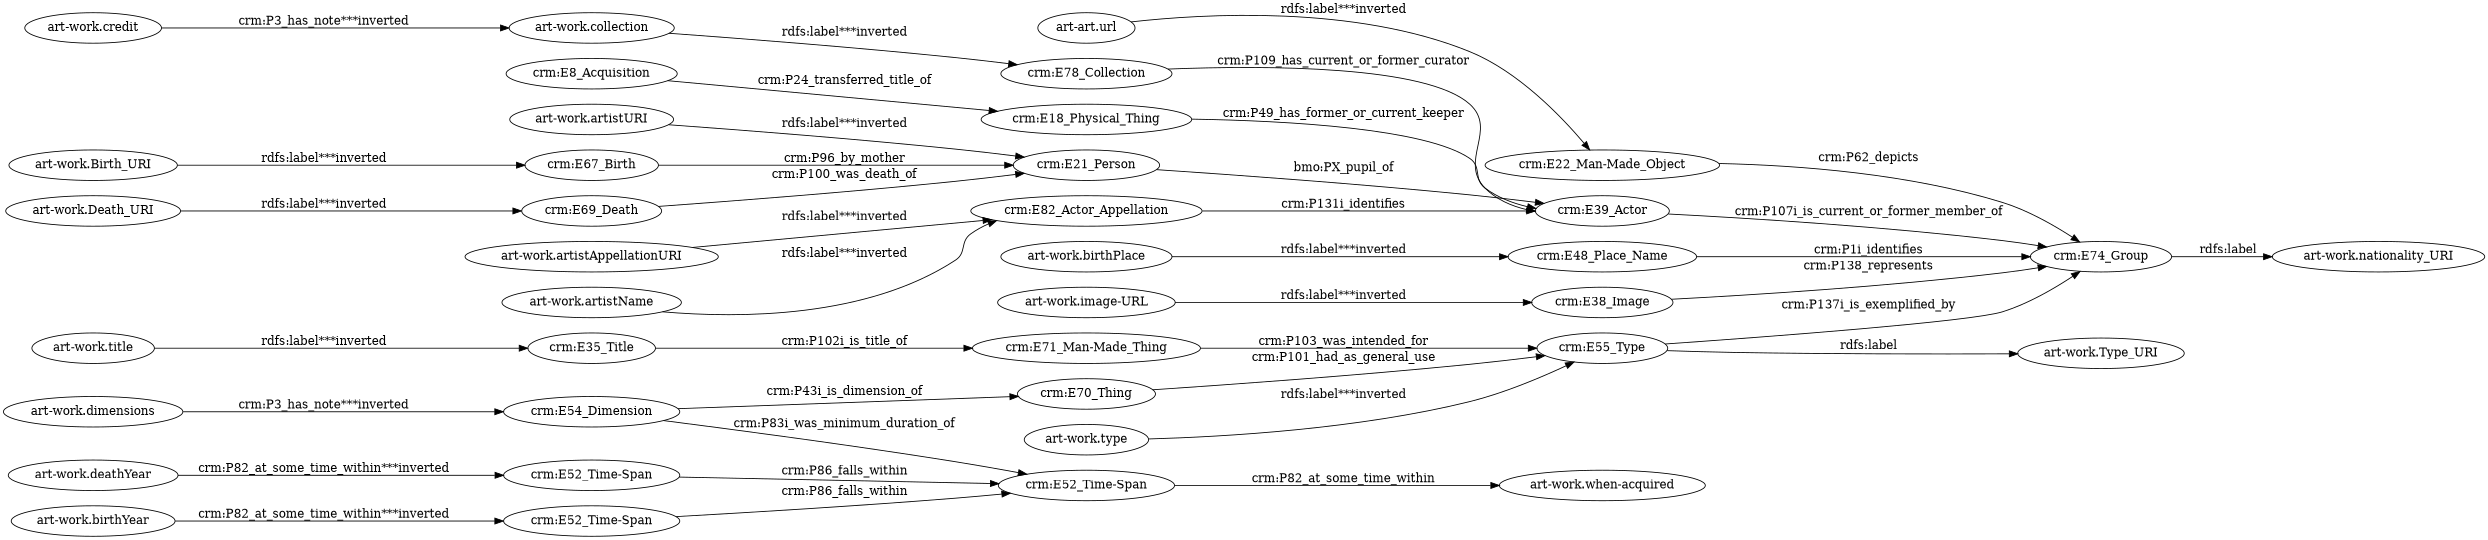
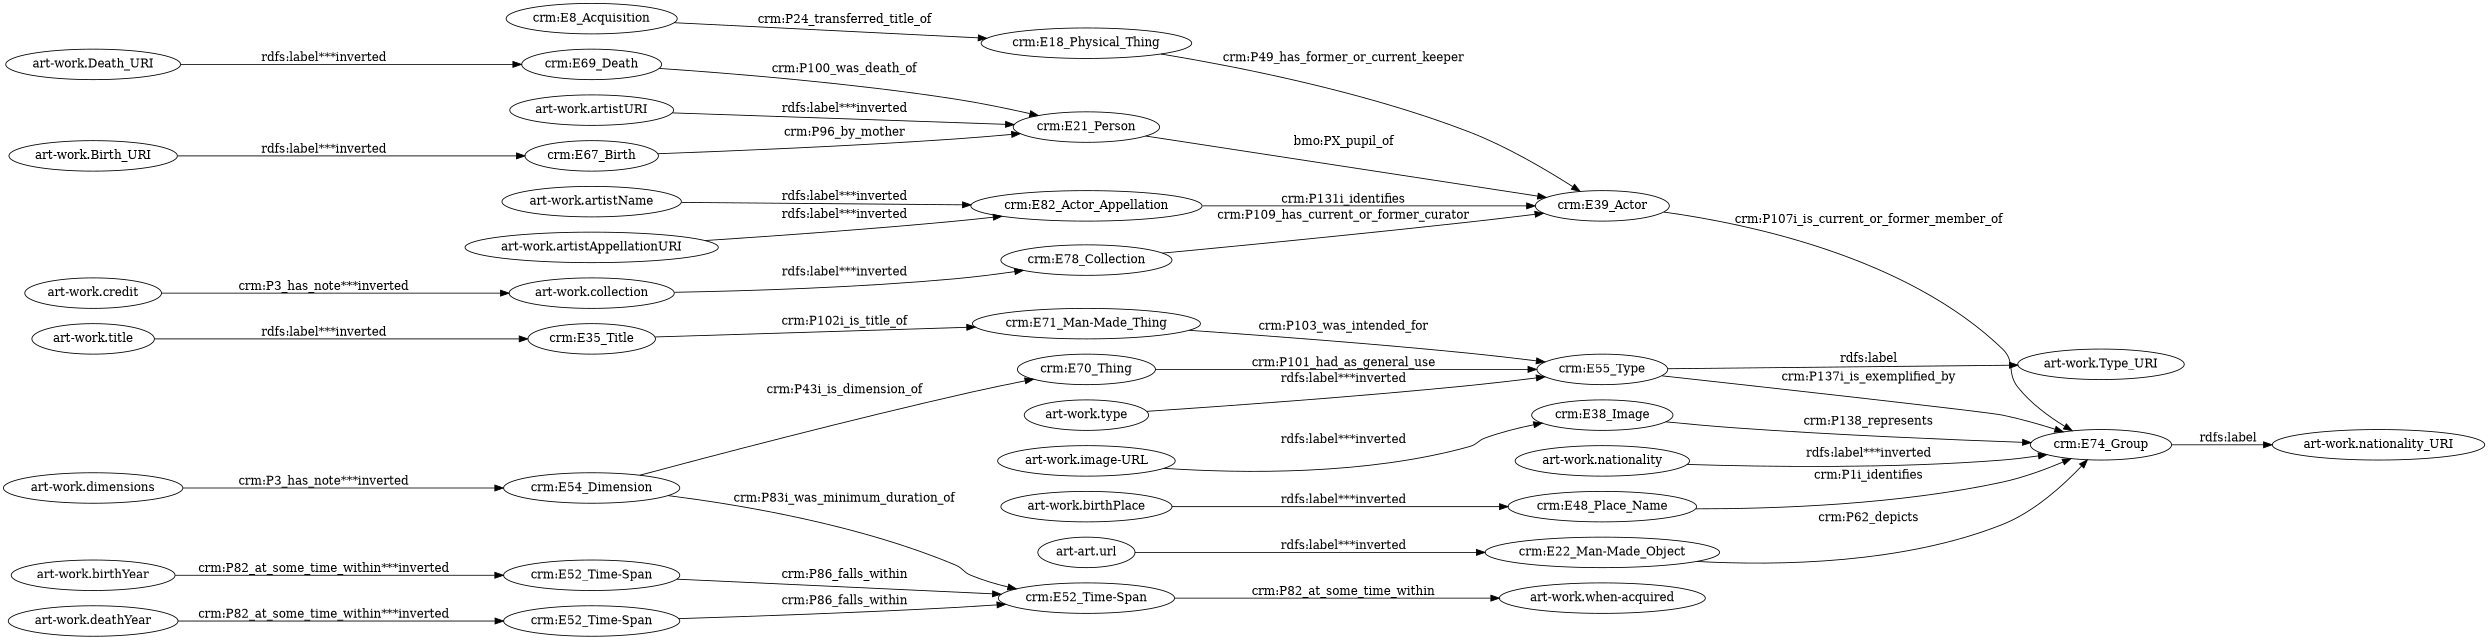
none -> (1602, 461)
